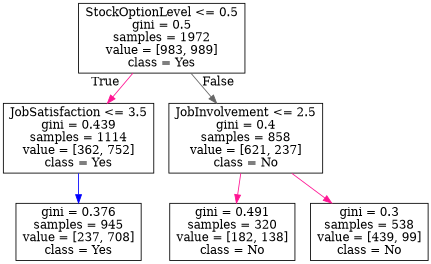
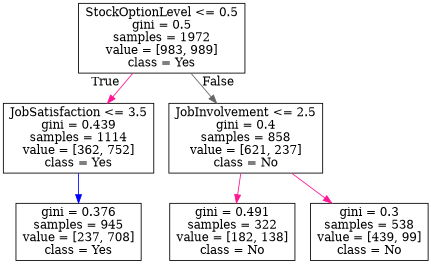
(232, 232) -> (232, 232)
